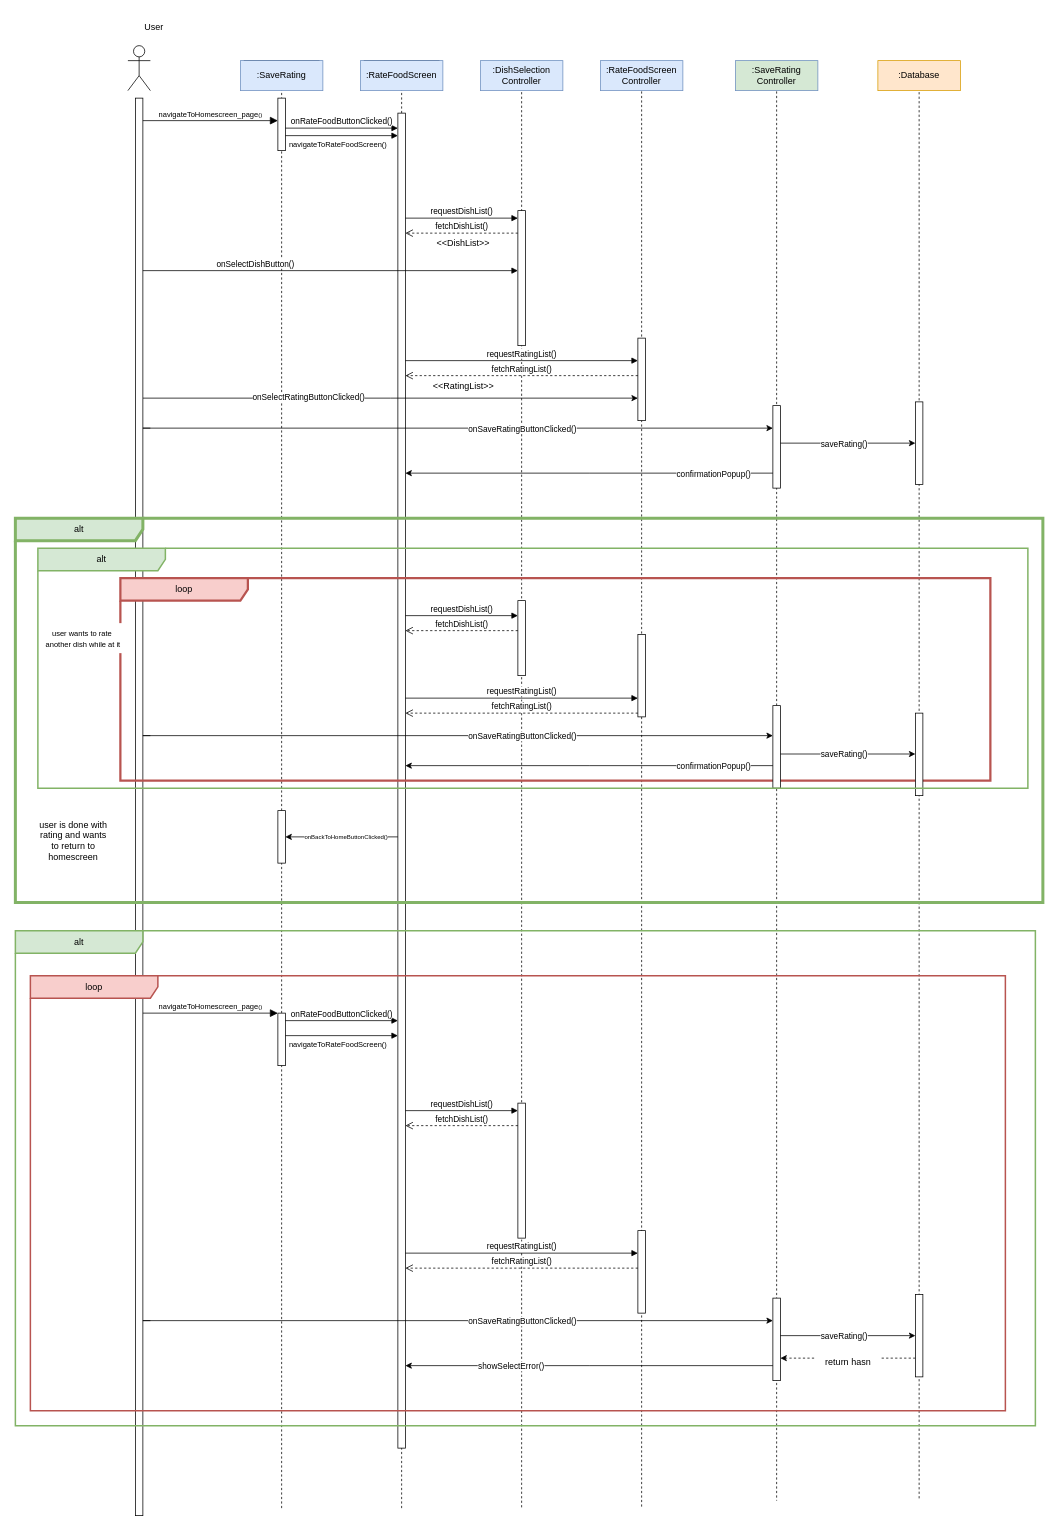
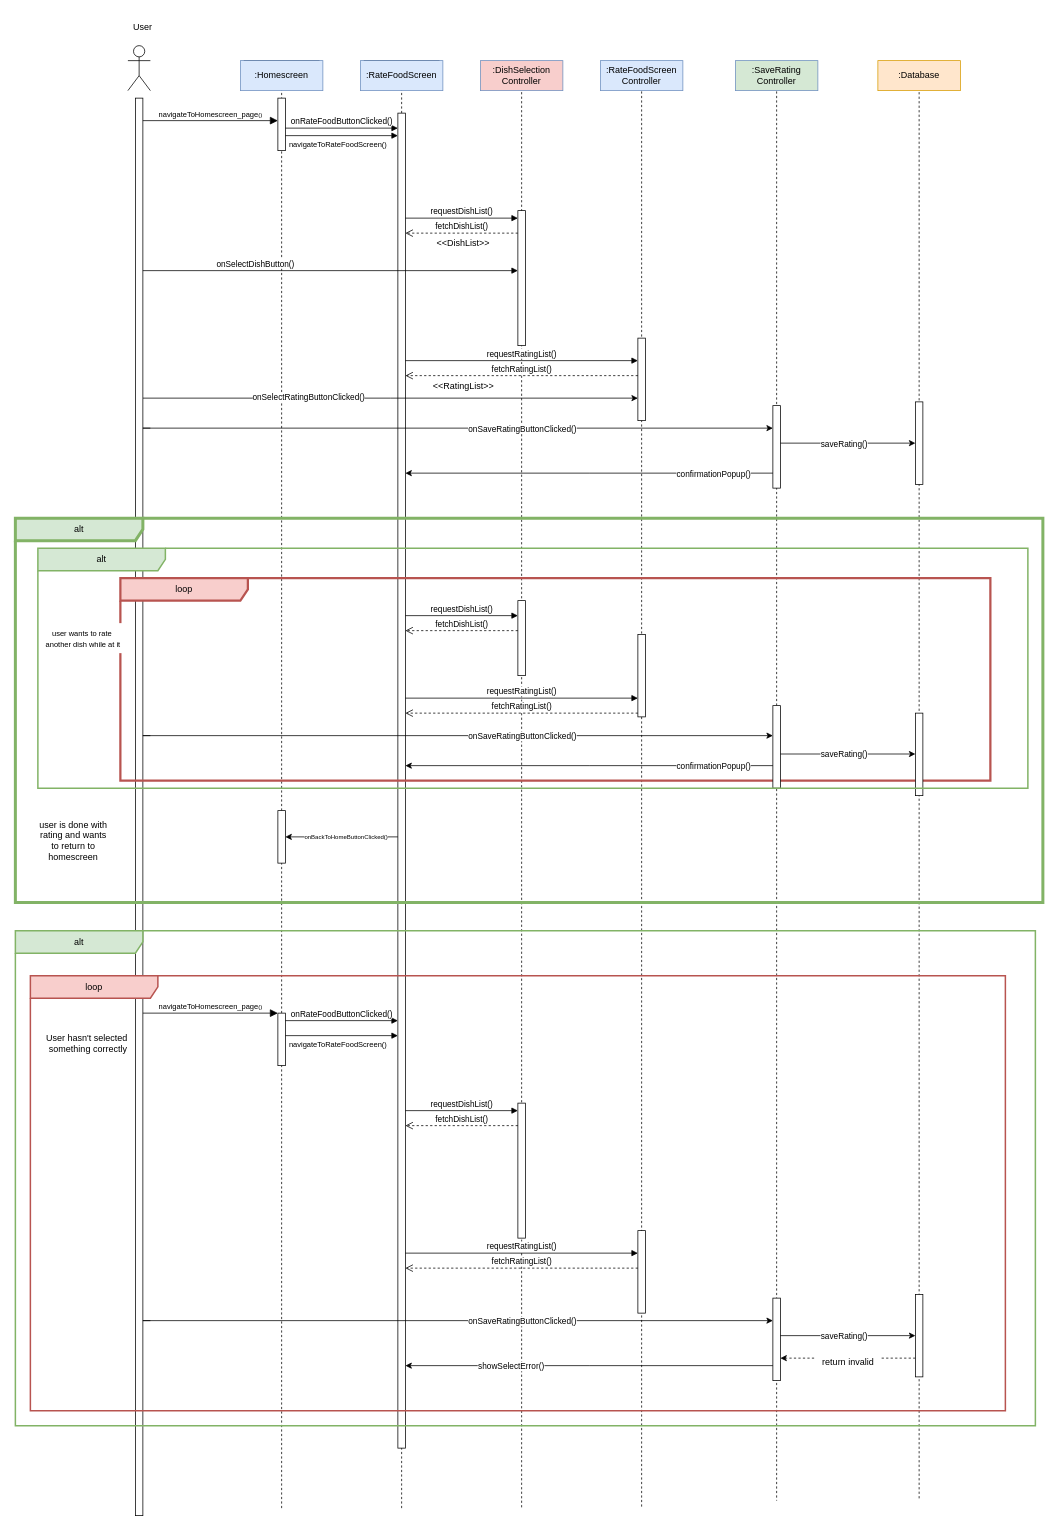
(154, 27) -> (143, 27)
(282, 75) -> (282, 75)
(522, 75) -> (522, 75)
none -> (87, 1043)
(848, 1362) -> (848, 1362)
